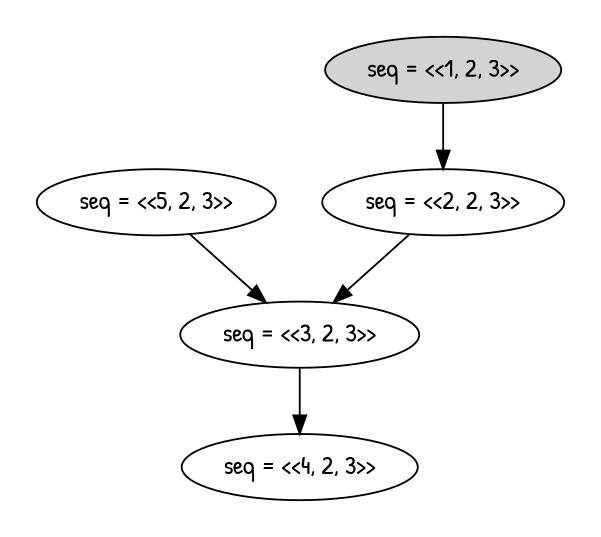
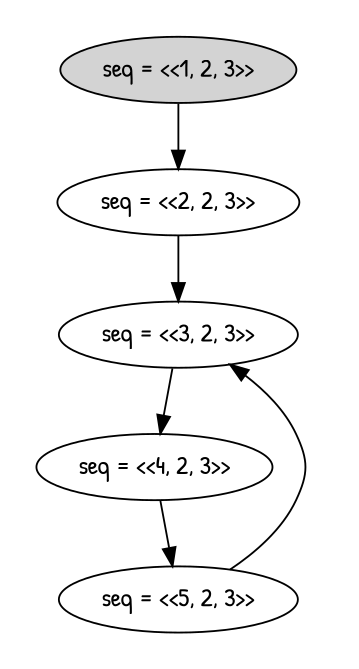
none -> (165, 524)
